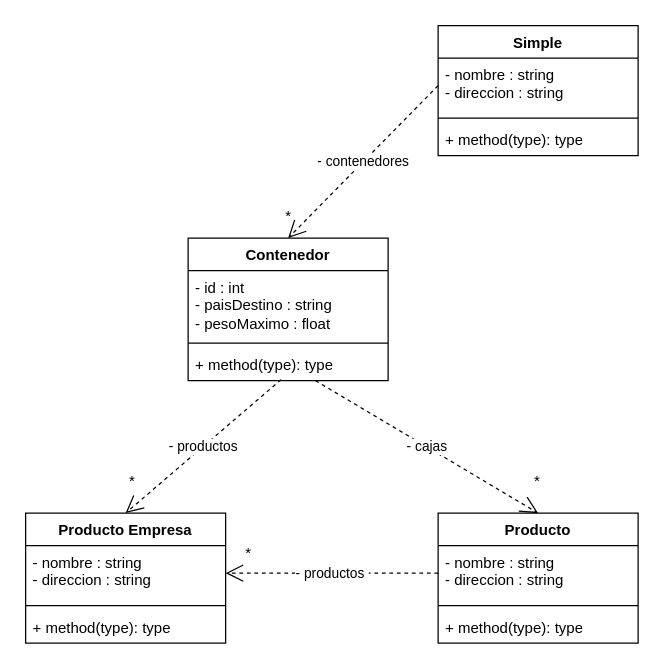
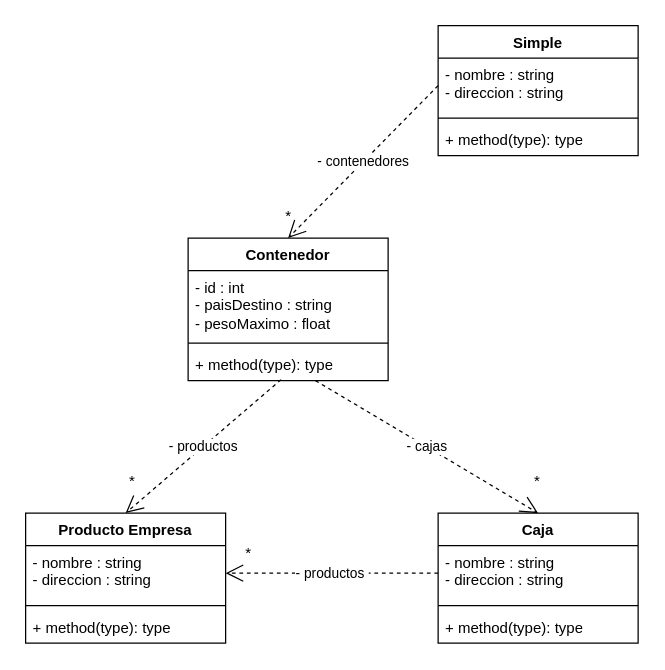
(538, 531) -> (538, 531)
